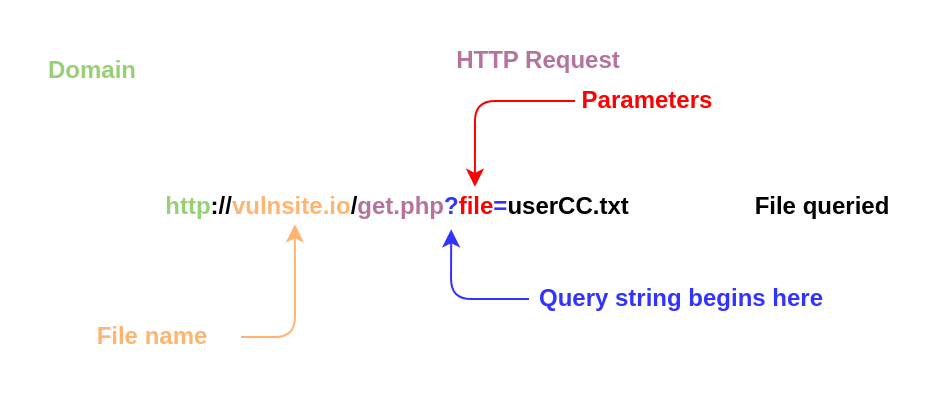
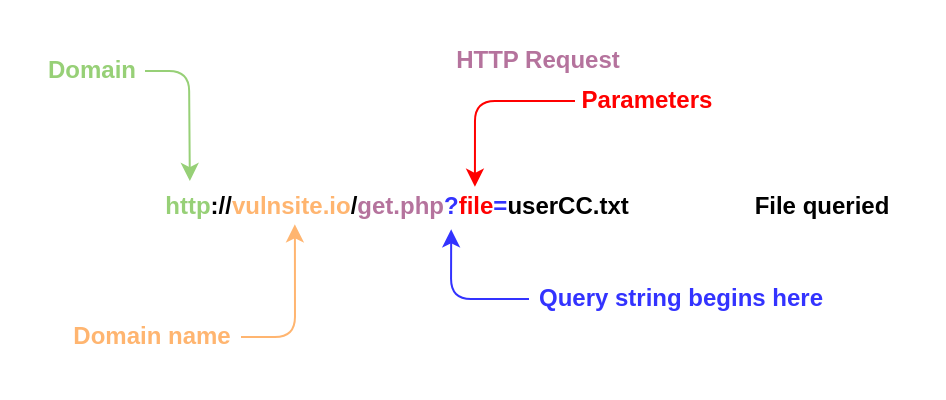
none -> (189, 104)
(153, 337) -> (153, 337)
